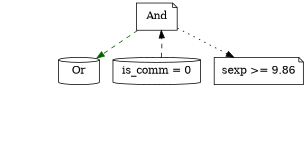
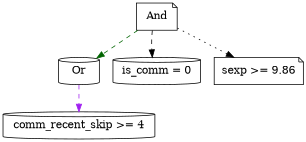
(162, 48) -> (152, 40)
none -> (79, 125)
